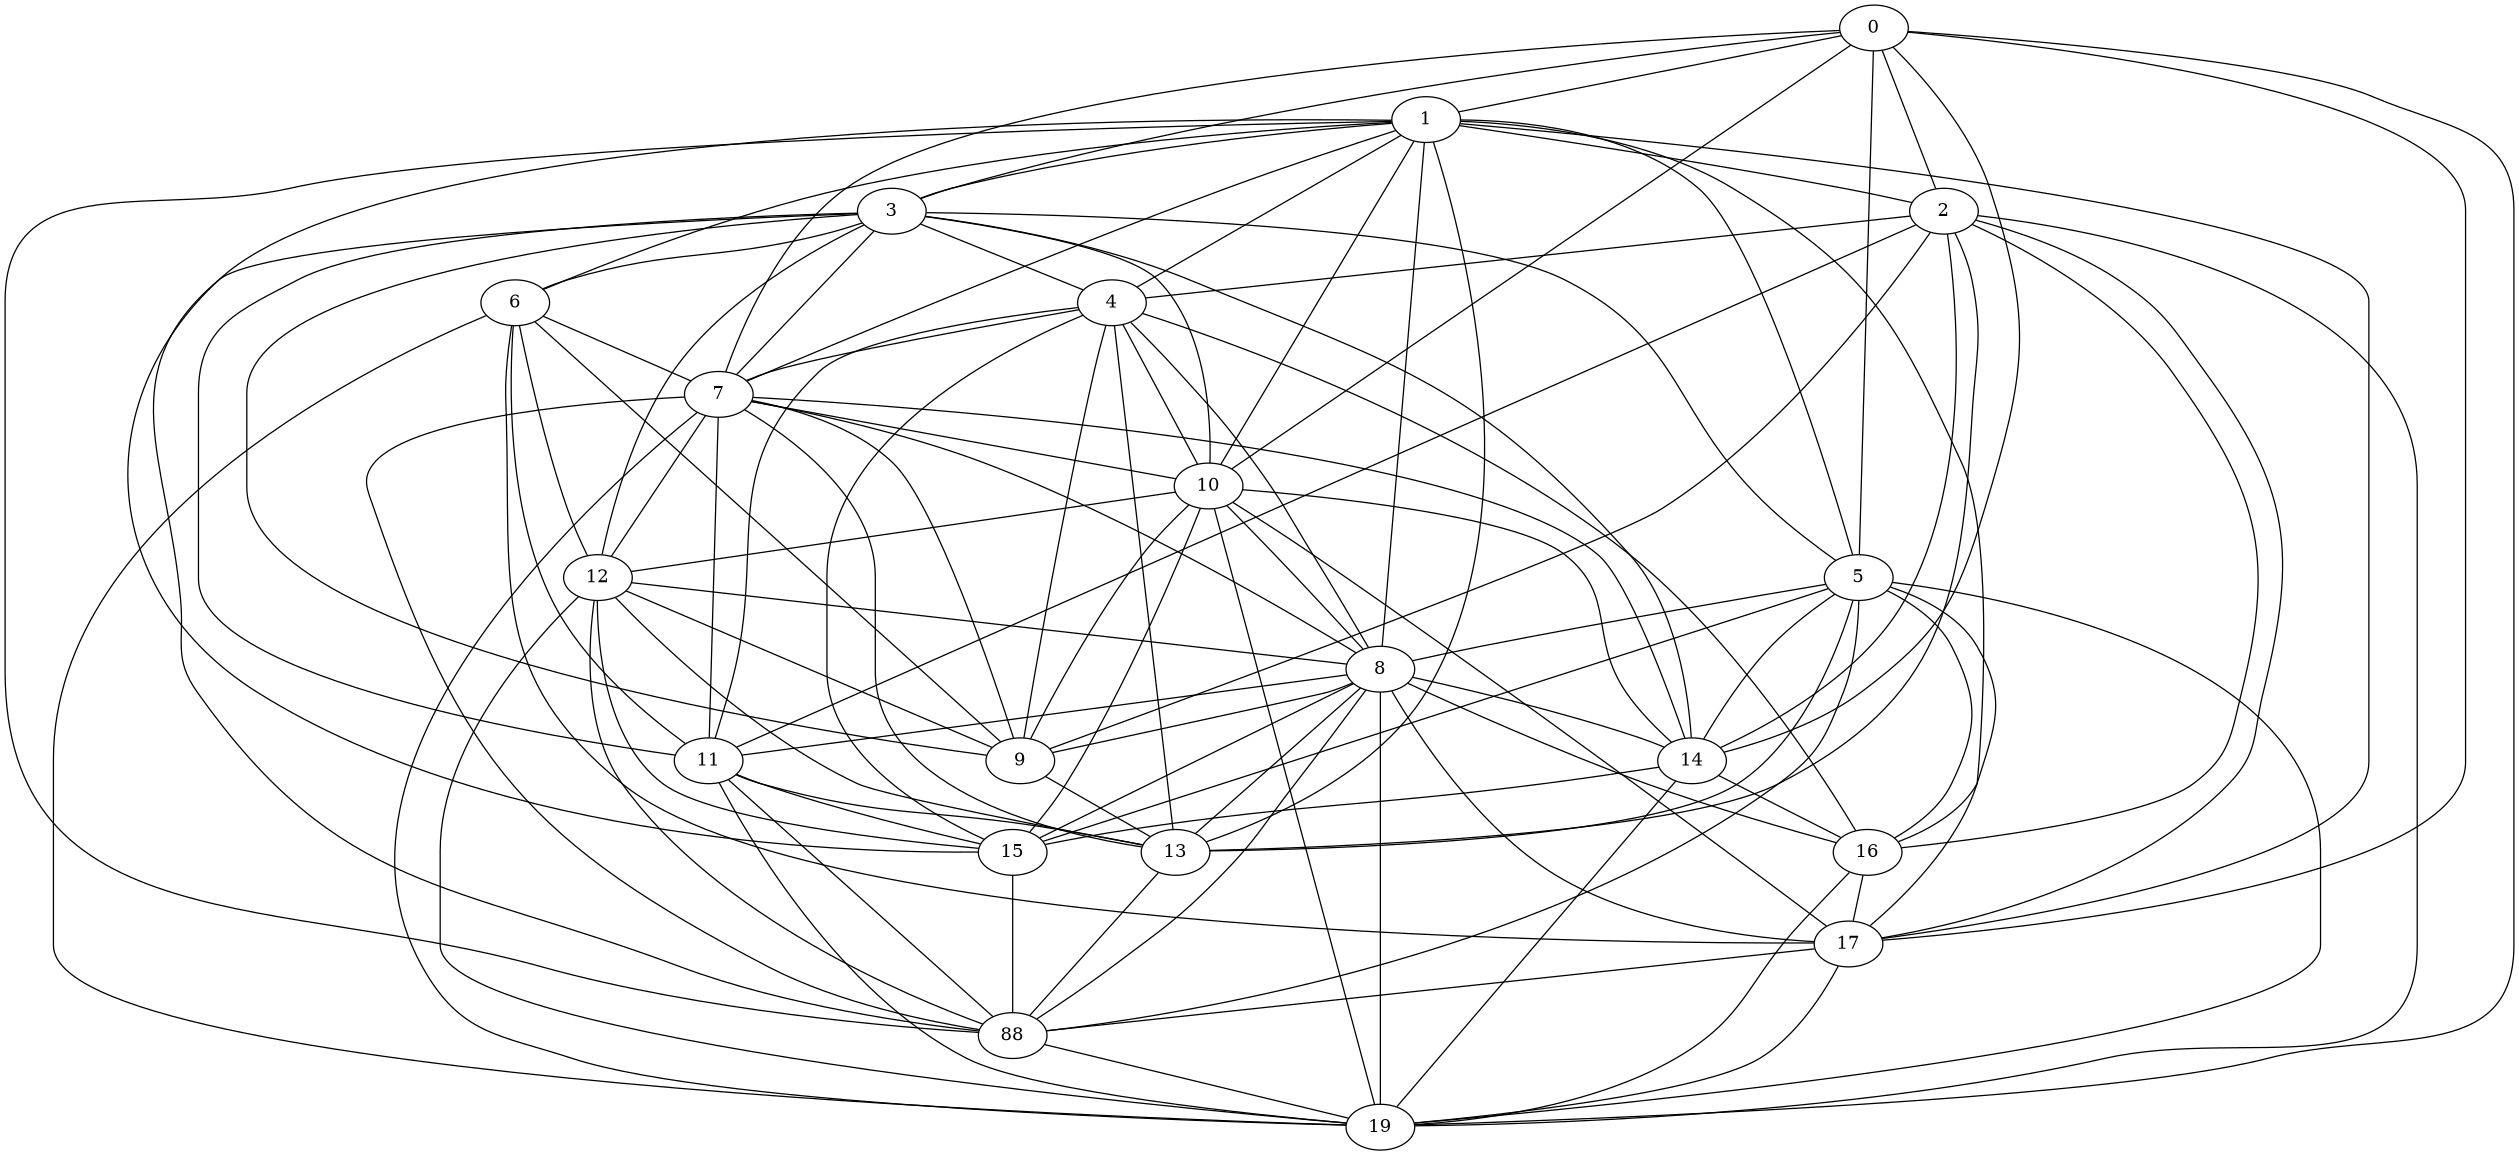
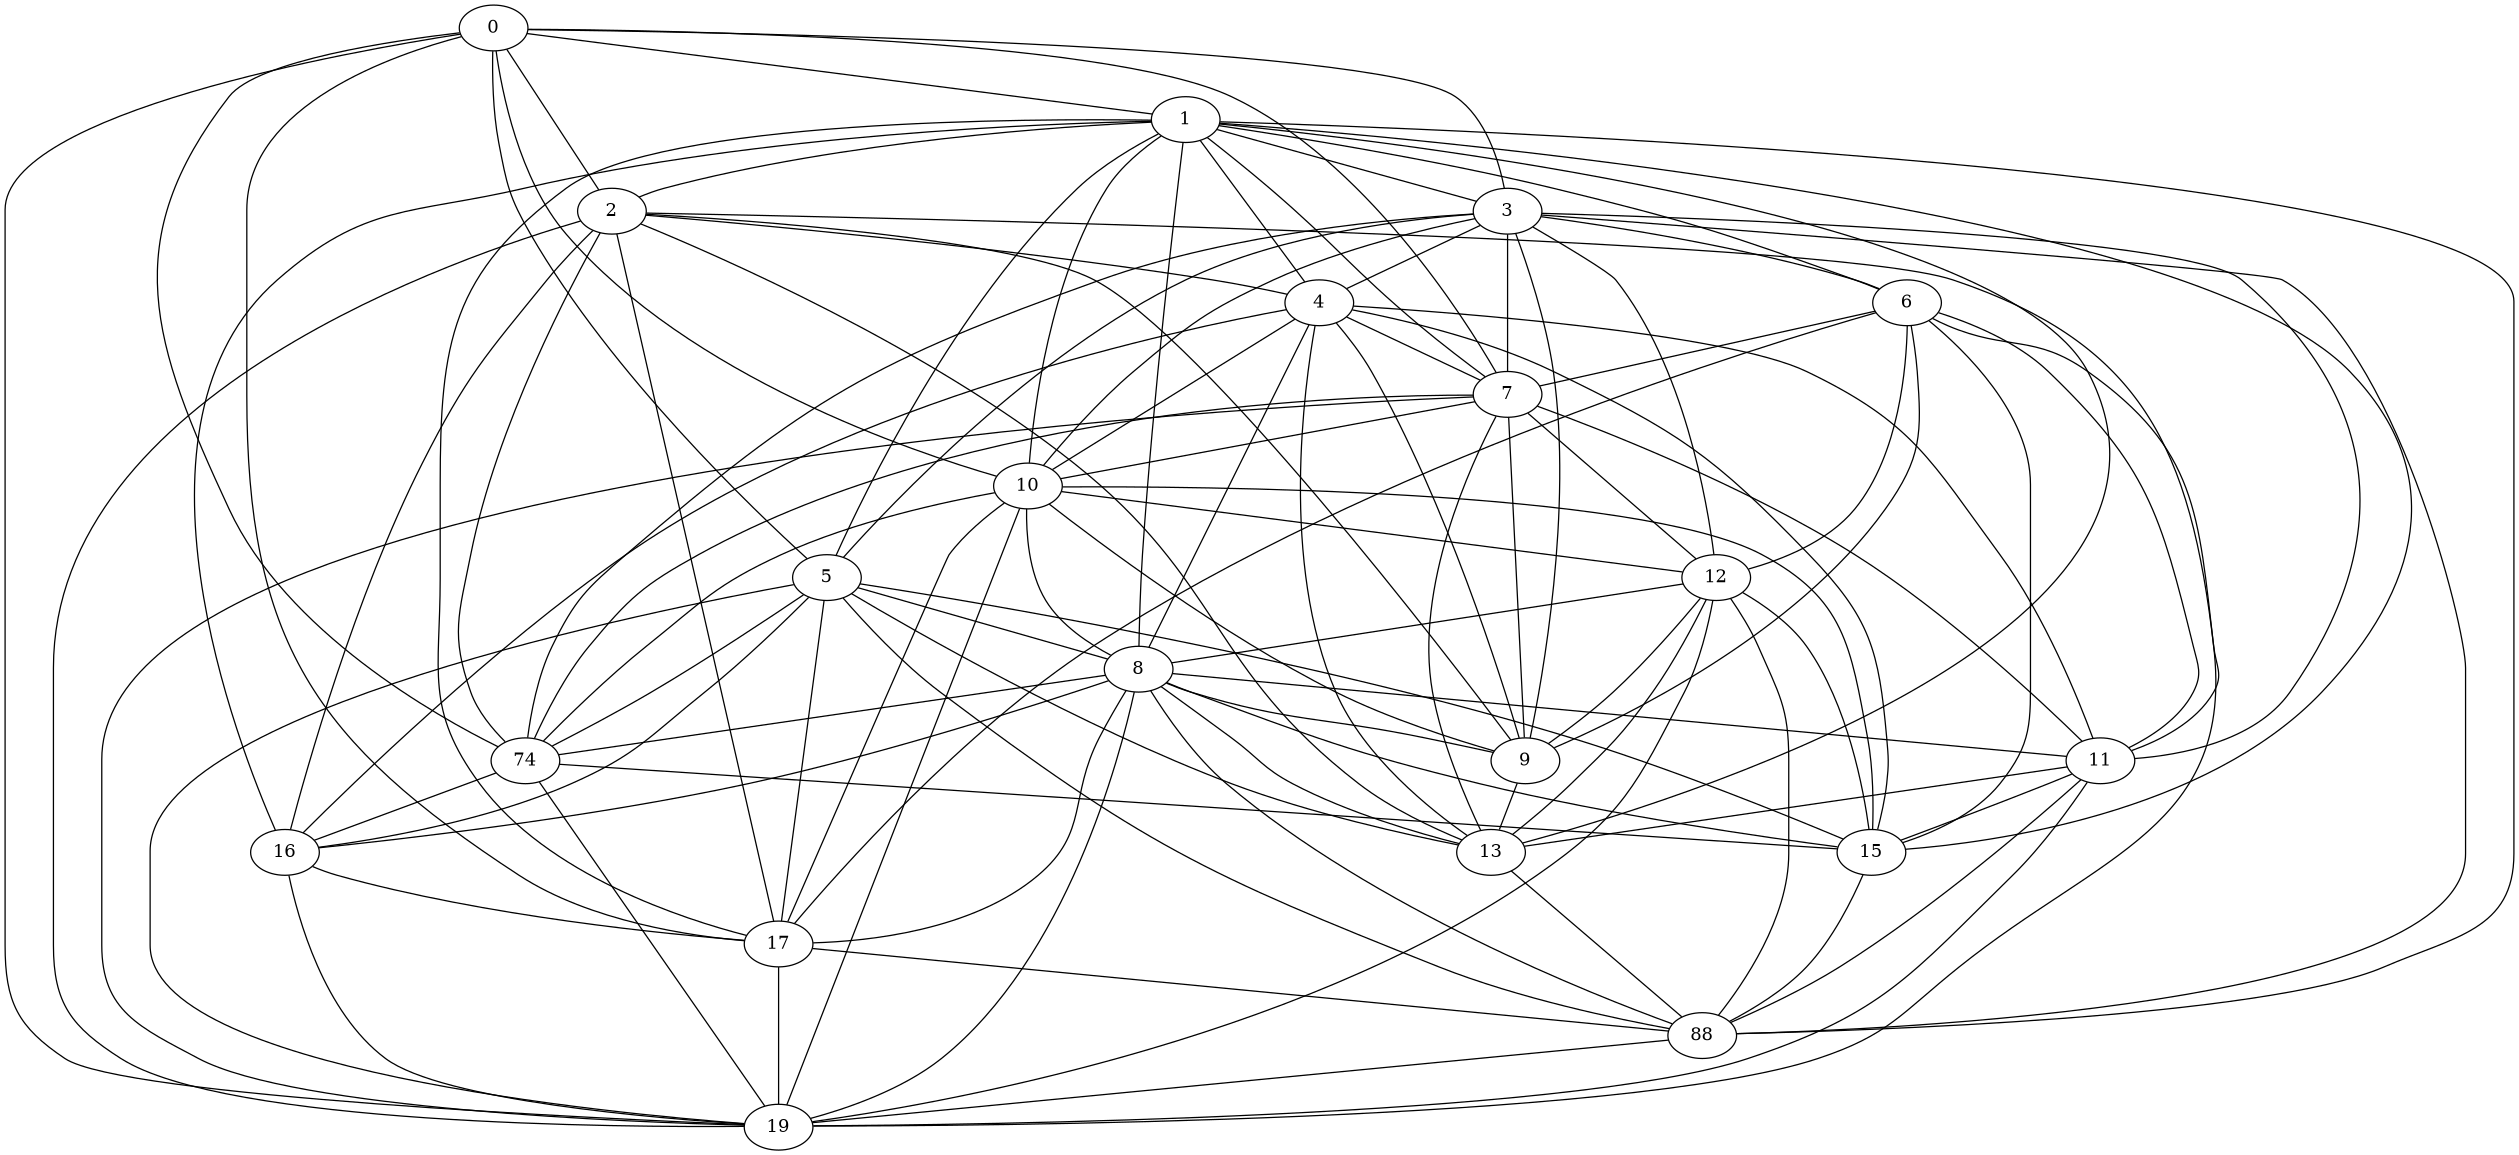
(1051, 490) -> none
none -> (2030, 581)
(456, 700) -> none
(1692, 761) -> (525, 761)
